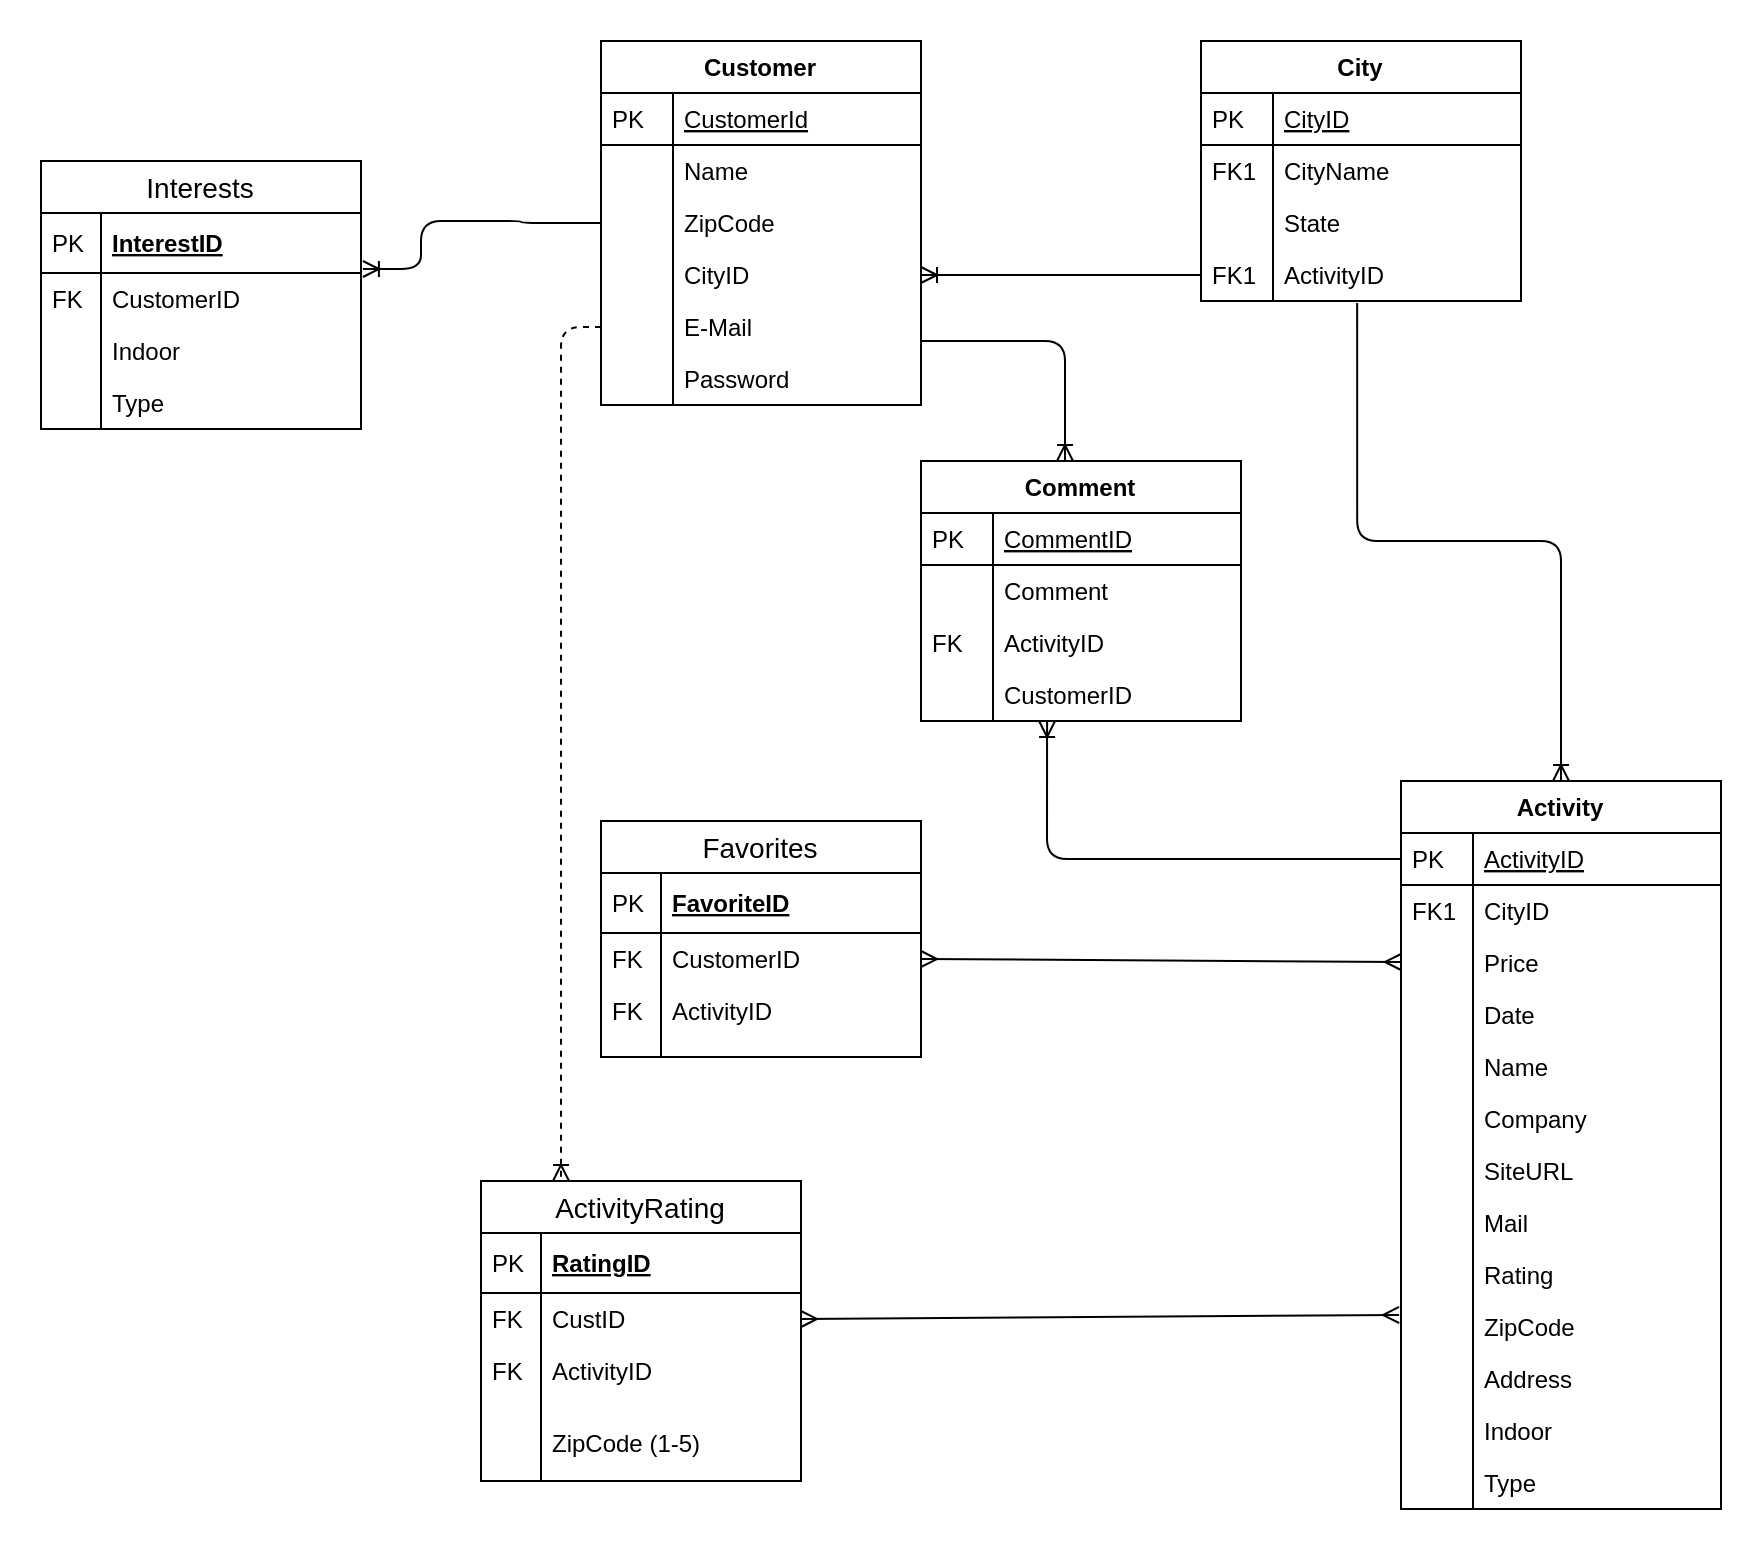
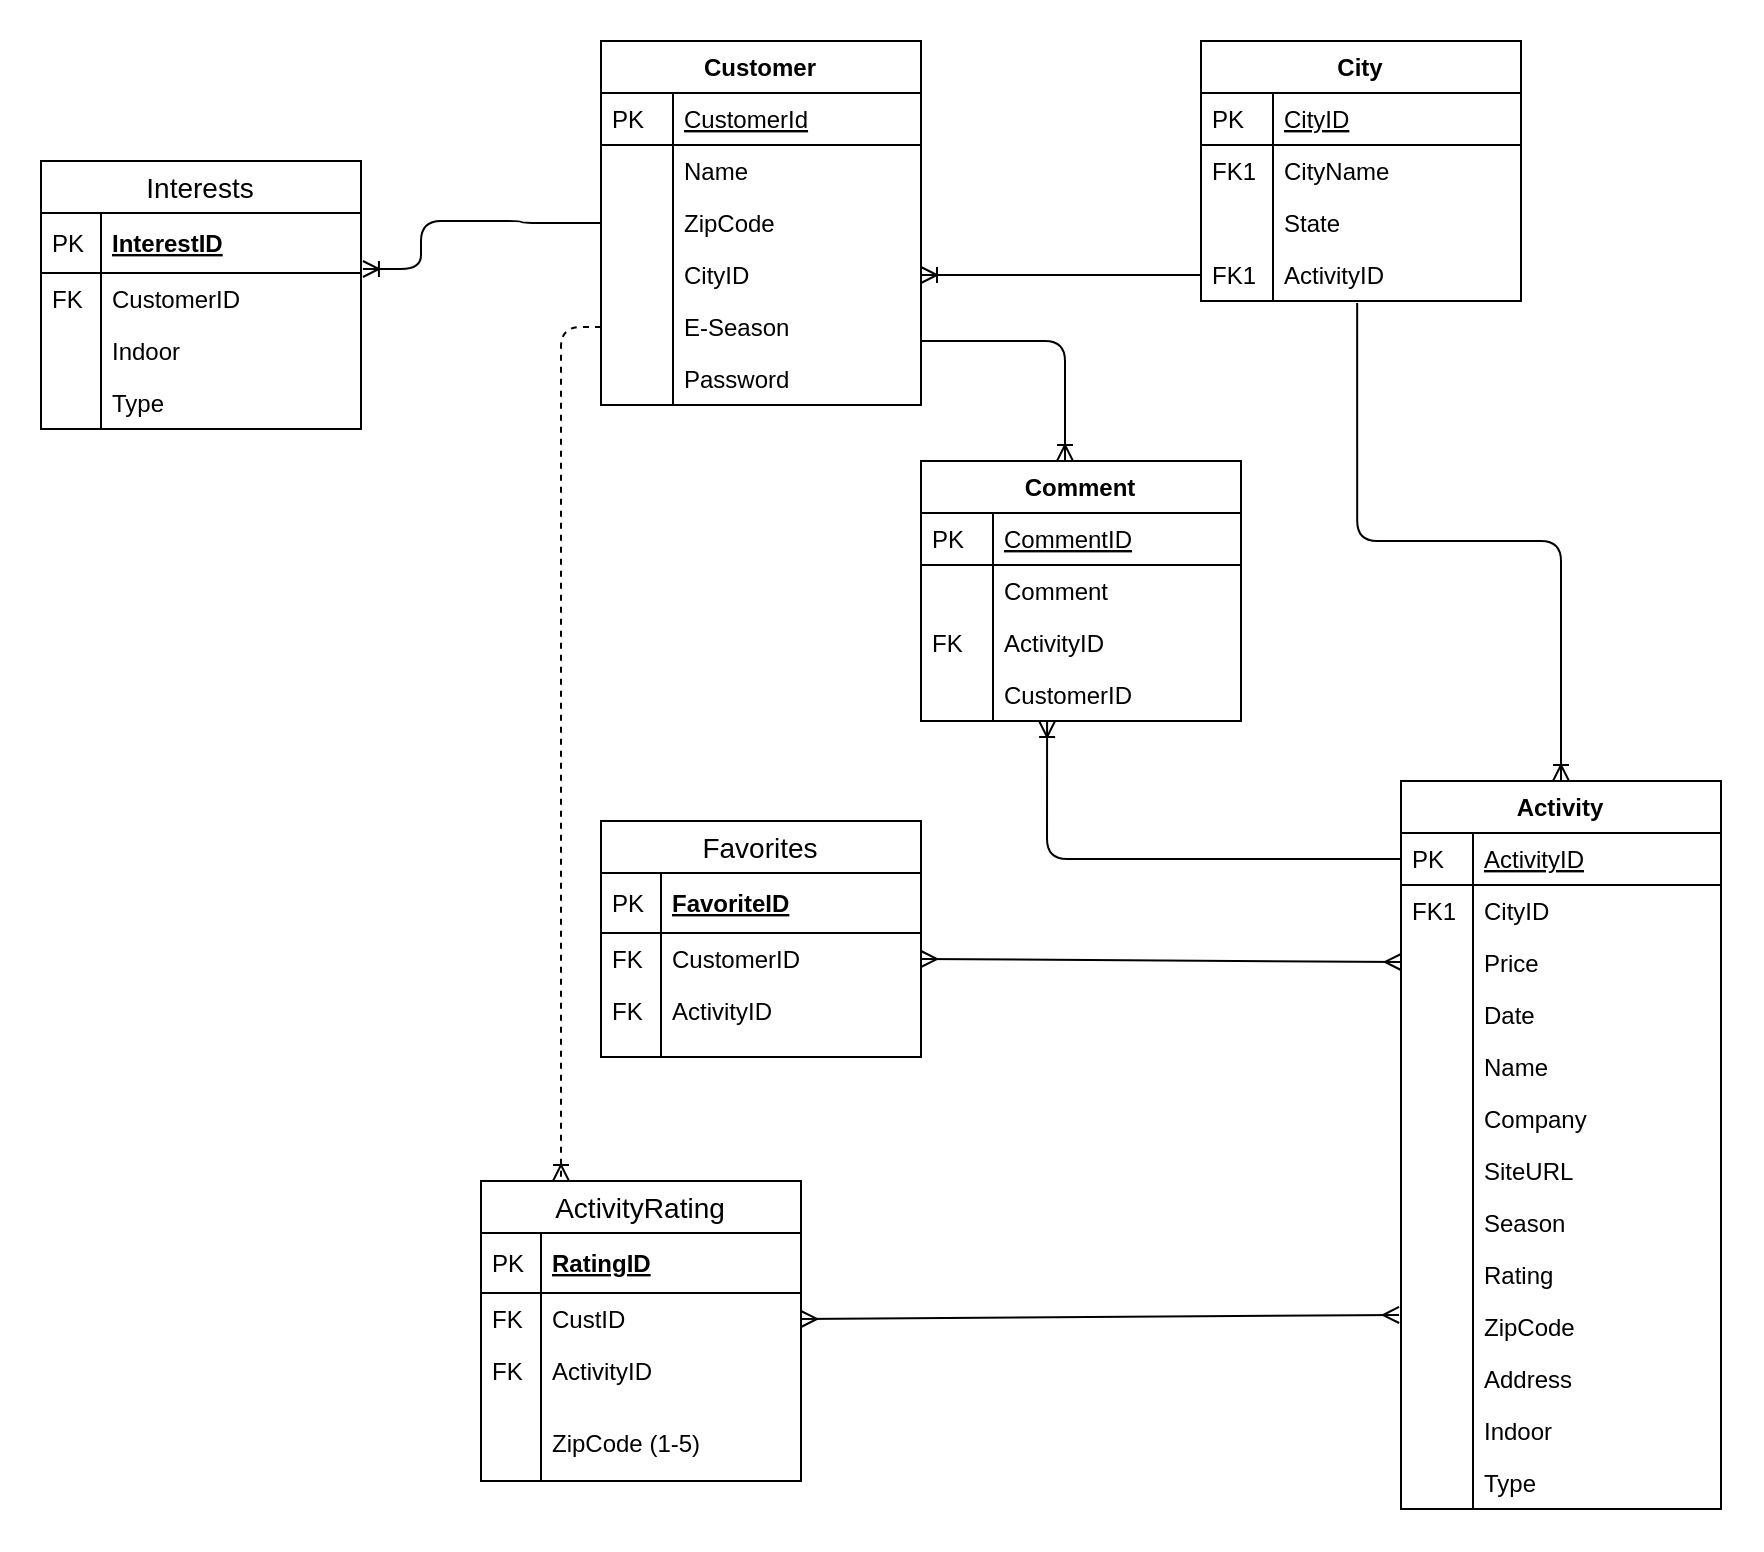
(718, 328) -> (738, 328)
(1505, 1224) -> (1524, 1224)
